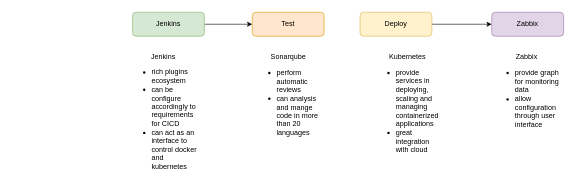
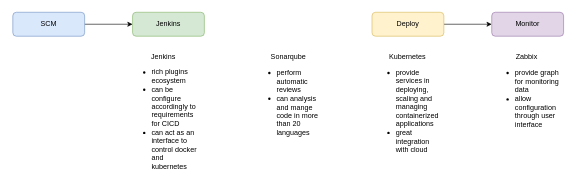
none -> (48, 24)
none -> (127, 24)
(246, 24) -> none
(288, 24) -> none
(396, 24) -> (408, 24)
(528, 24) -> (528, 24)
